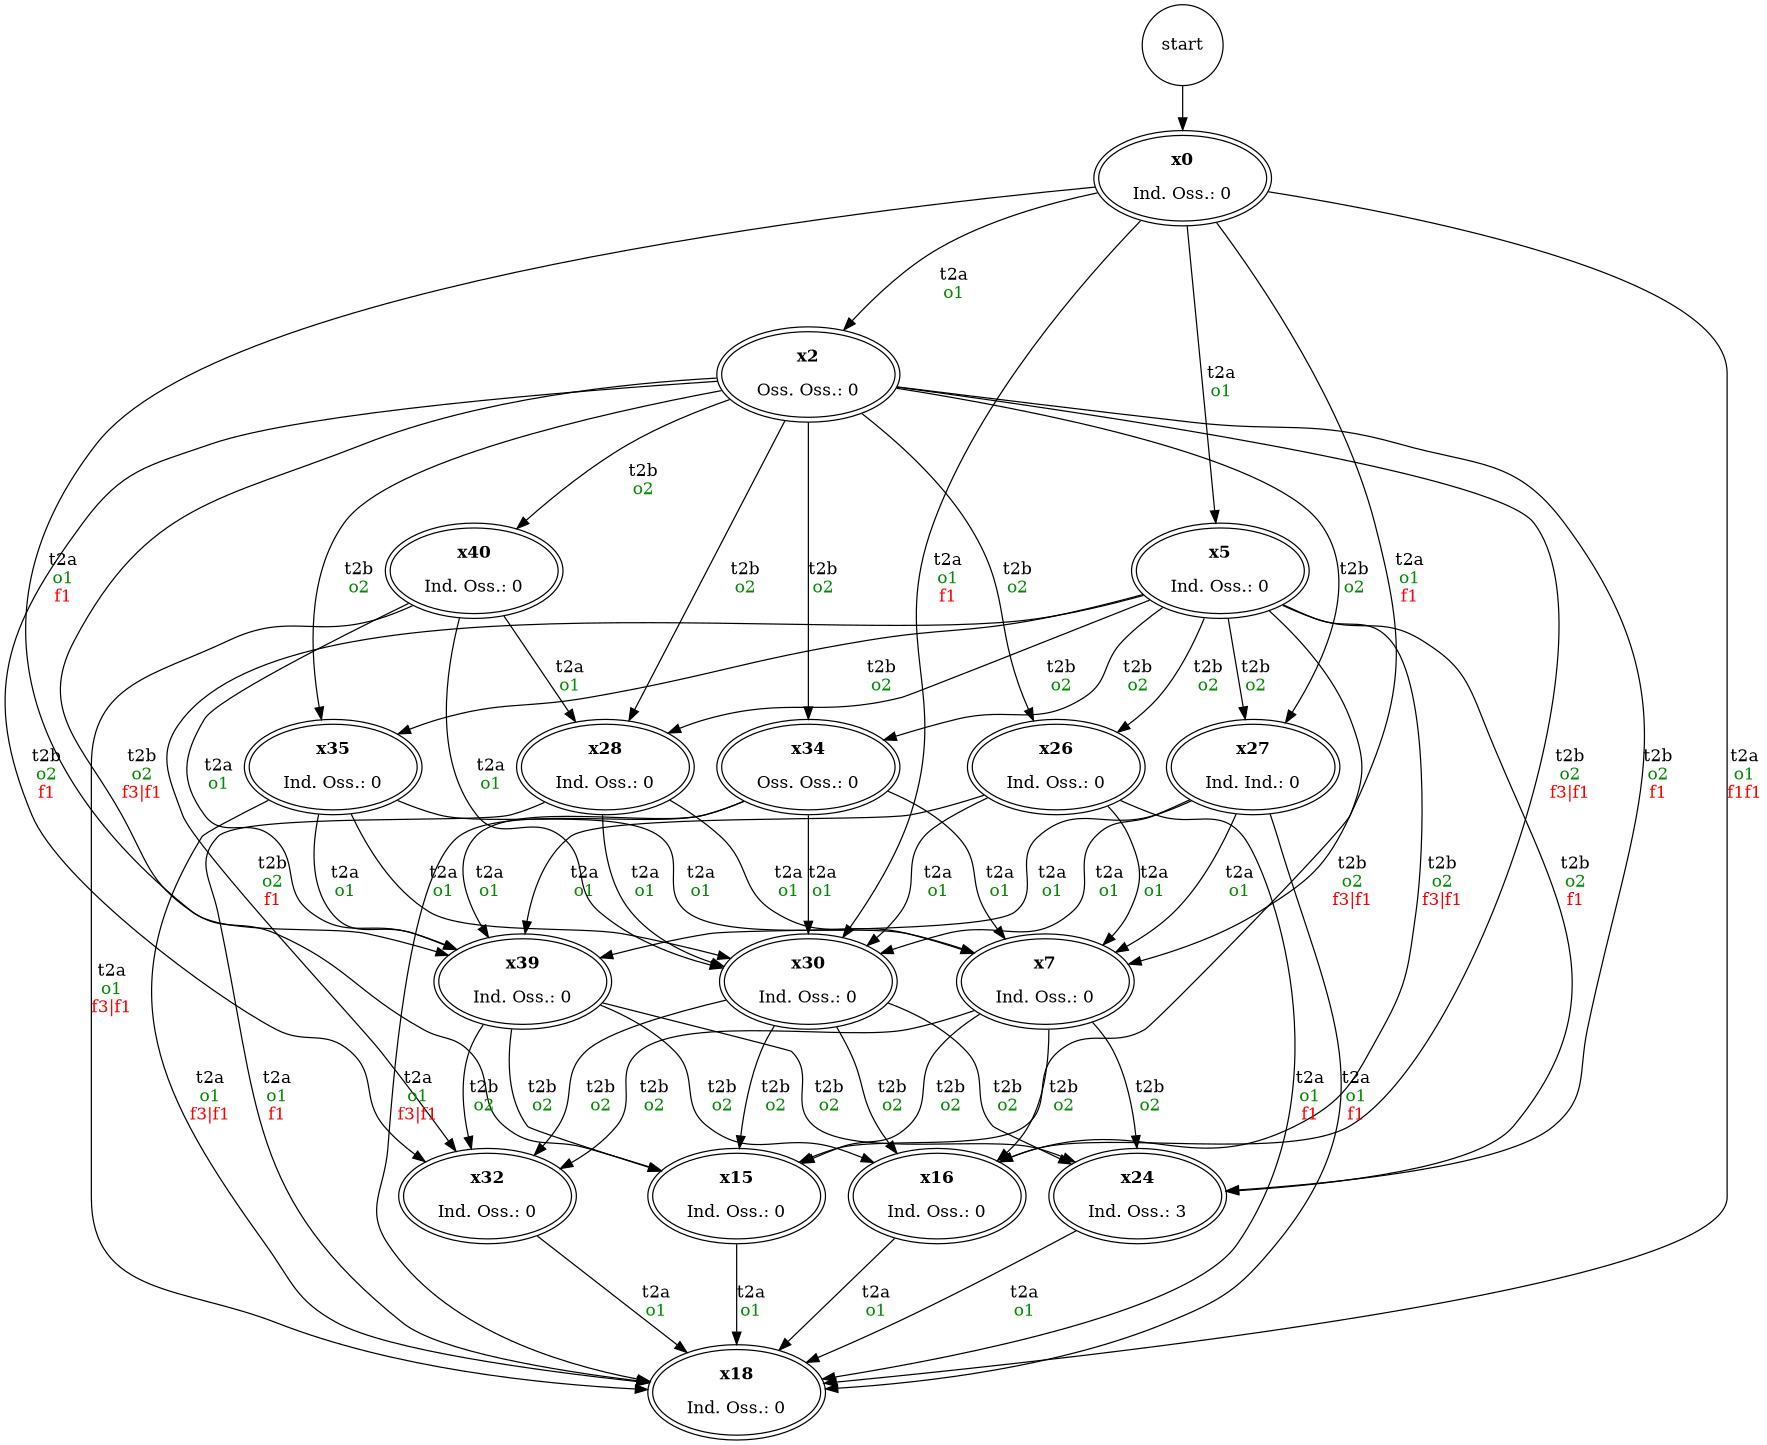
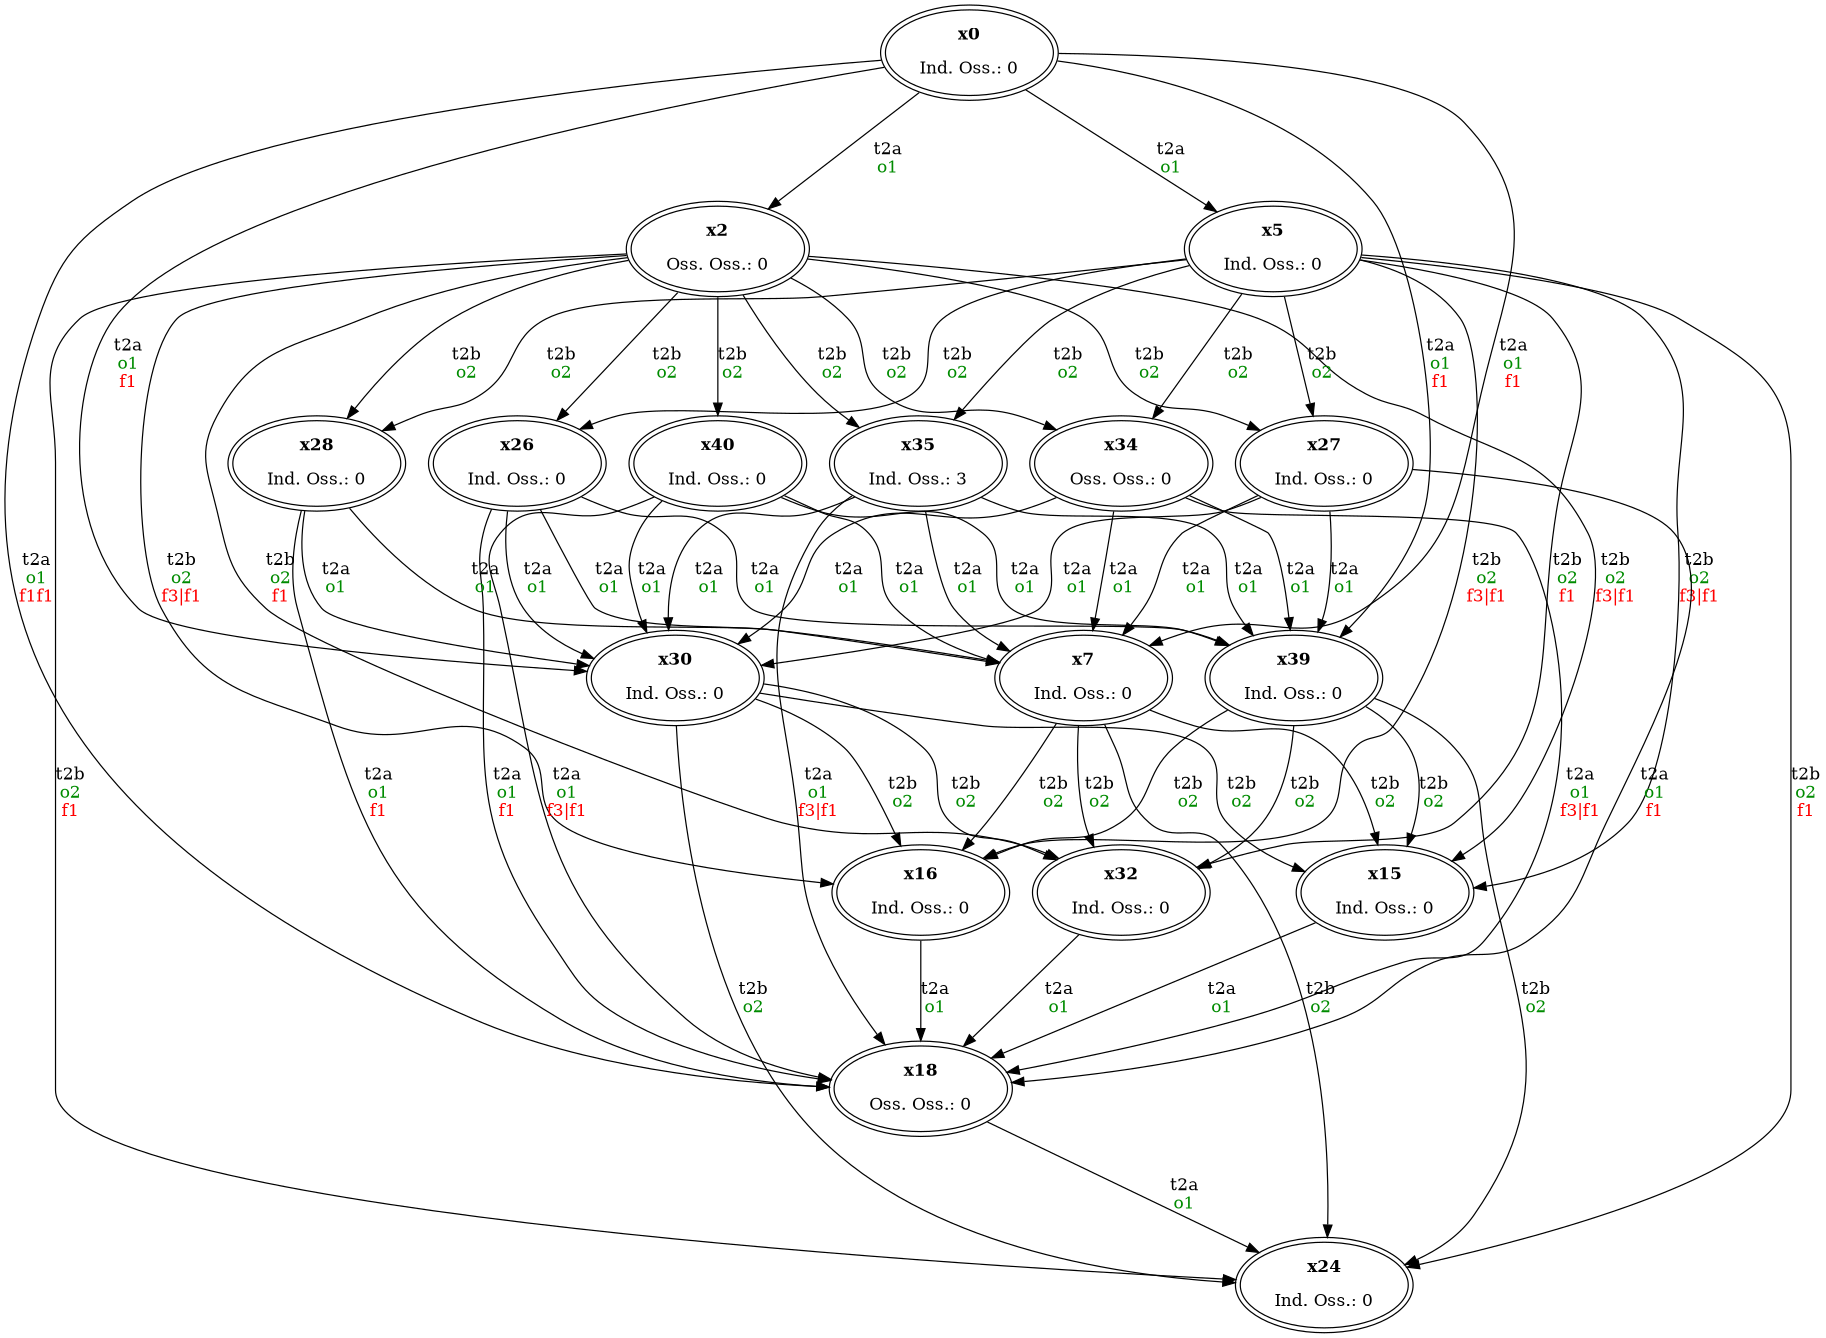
(1183, 45) -> none
(536, 664) -> (882, 577)
(333, 783) -> (918, 479)
(1253, 783) -> (1324, 479)
(1138, 1212) -> (1324, 1301)
(948, 1297) -> (1118, 1185)
(737, 1408) -> (921, 1105)
